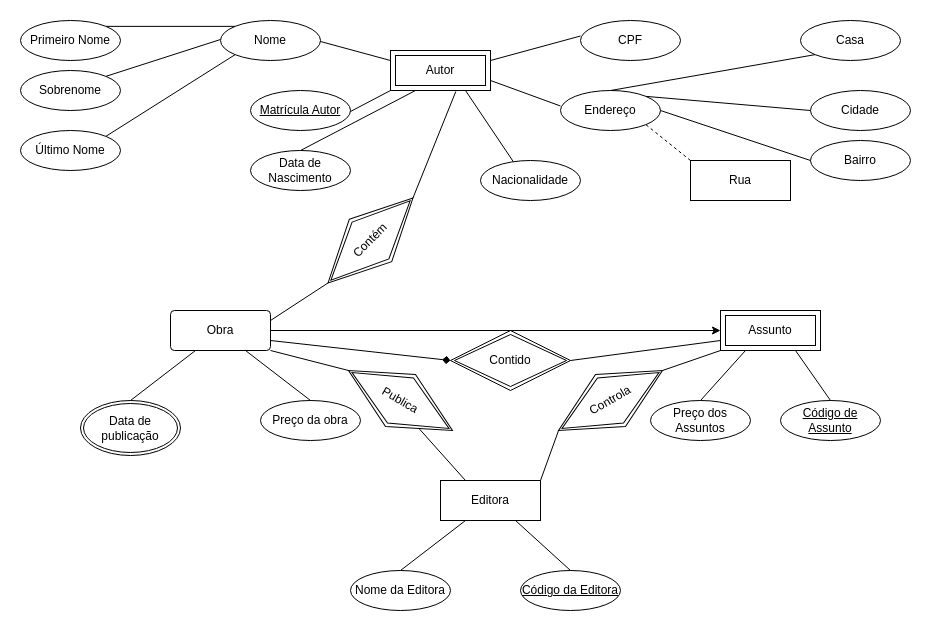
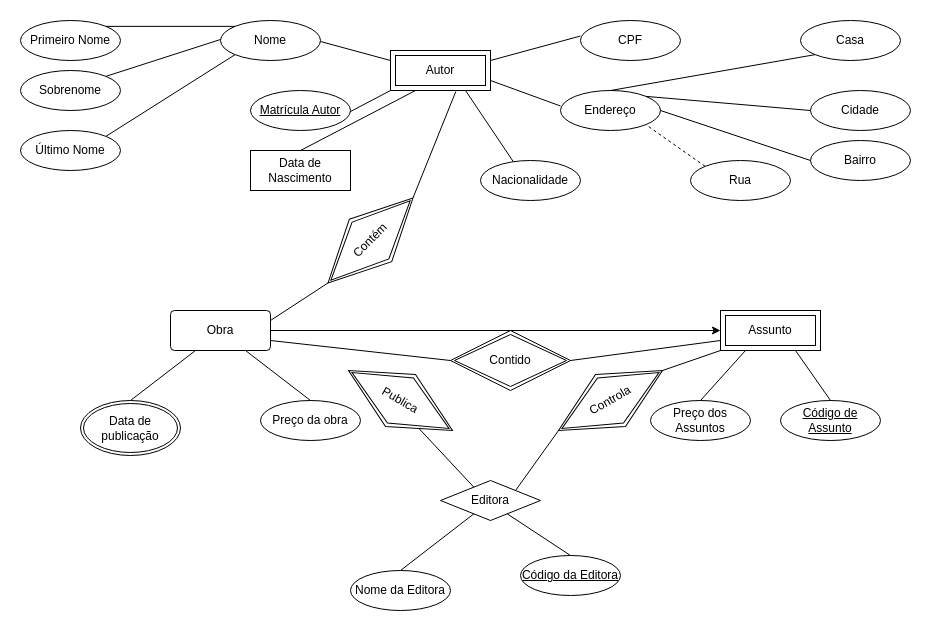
(301, 171) -> (301, 171)
(741, 181) -> (741, 181)
(442, 360) -> (446, 360)
(310, 361) -> none
(491, 501) -> (491, 501)
(571, 591) -> (571, 576)
